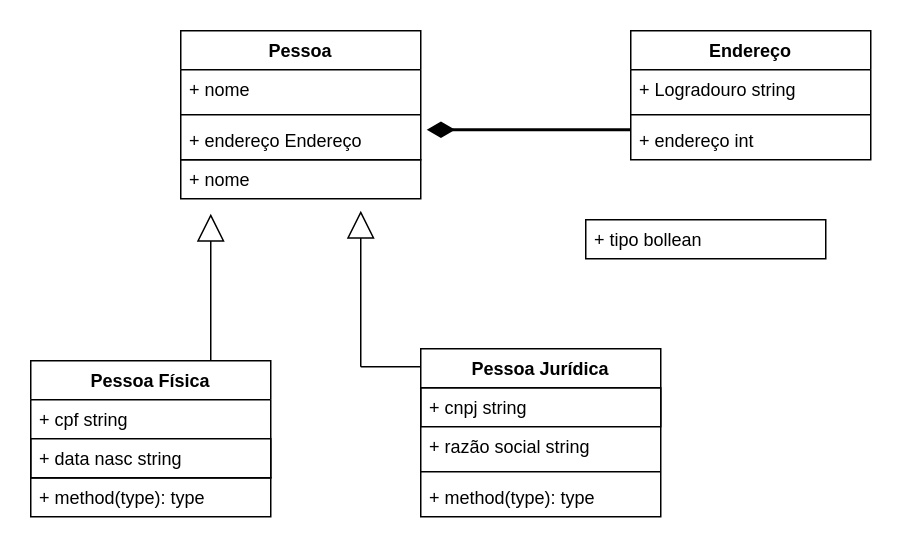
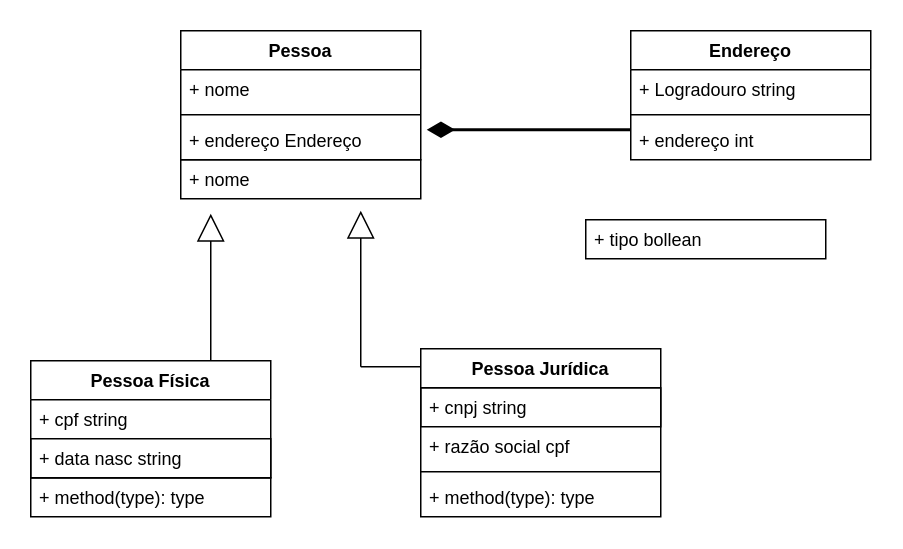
(521, 447) -> (508, 447)
